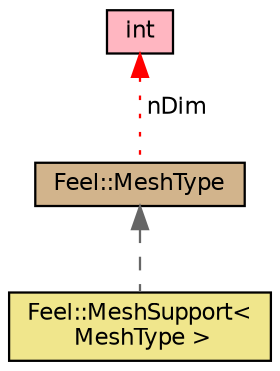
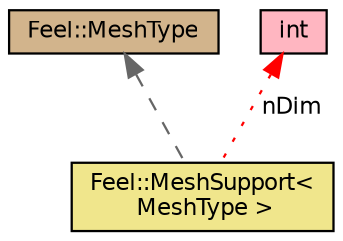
(140, 120) -> (246, 118)
